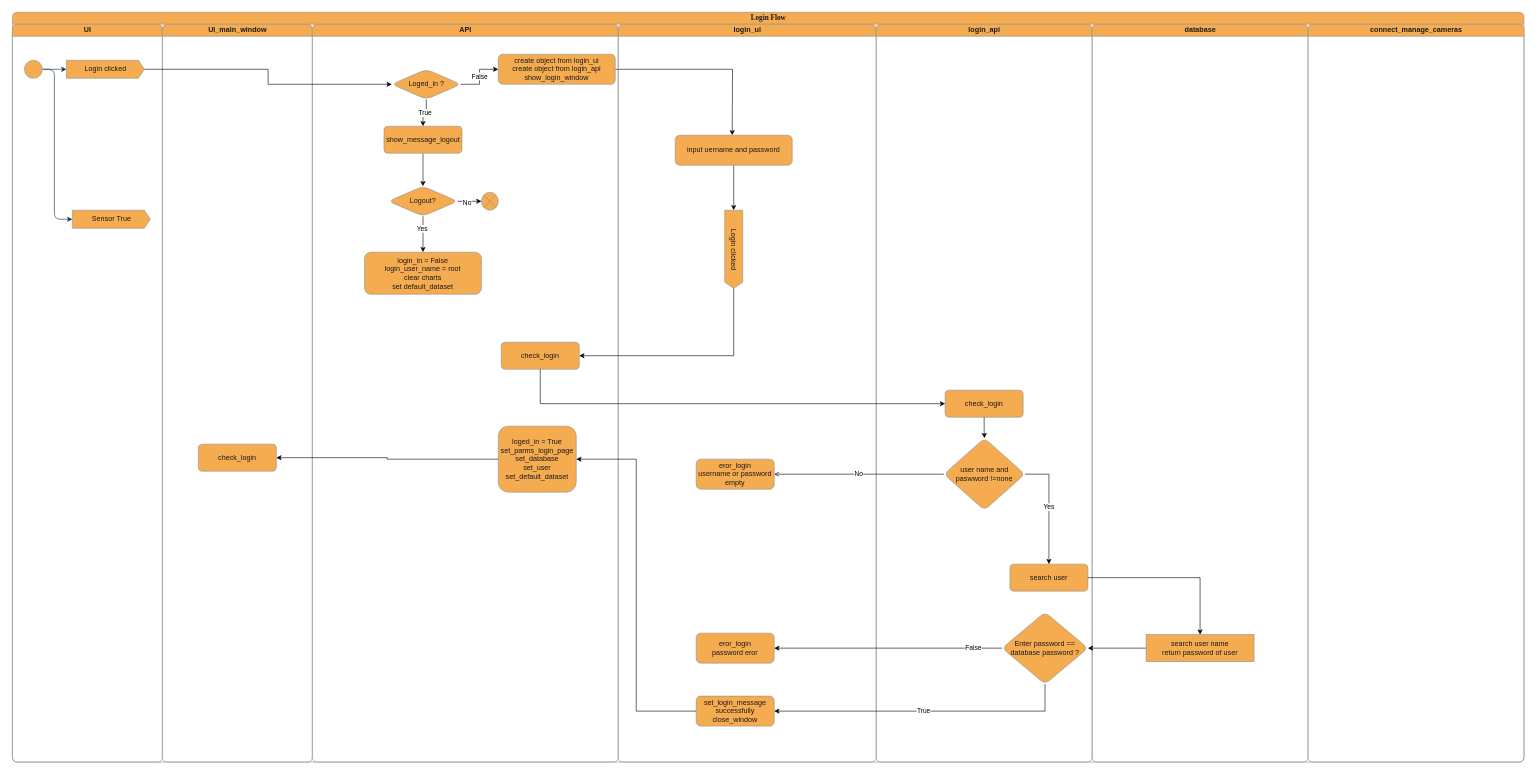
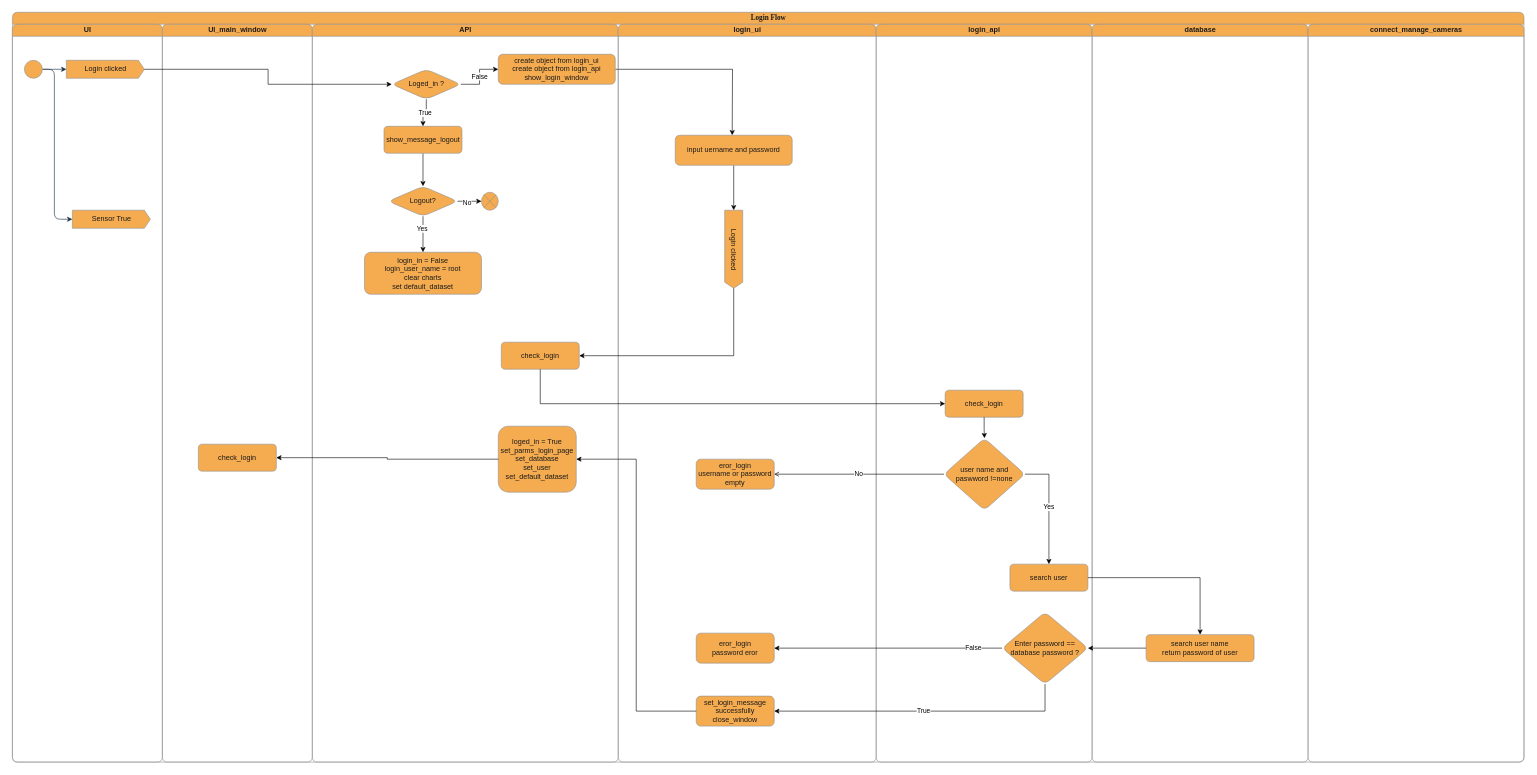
(1200, 648) -> (1200, 648)
